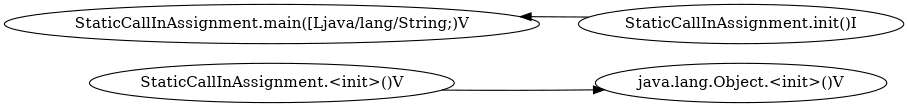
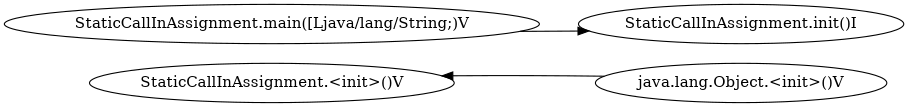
(560, 17) -> (549, 31)
(518, 90) -> (529, 76)
